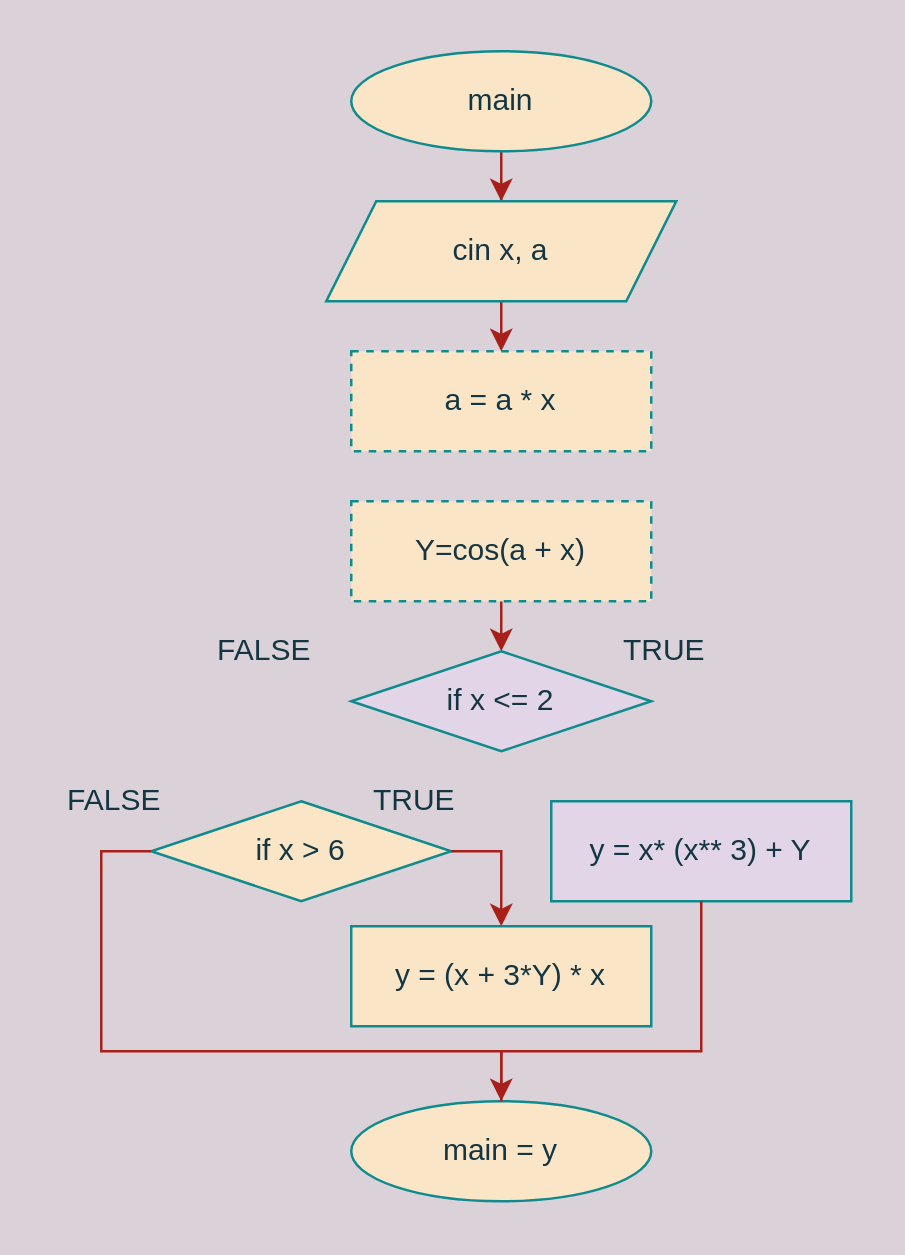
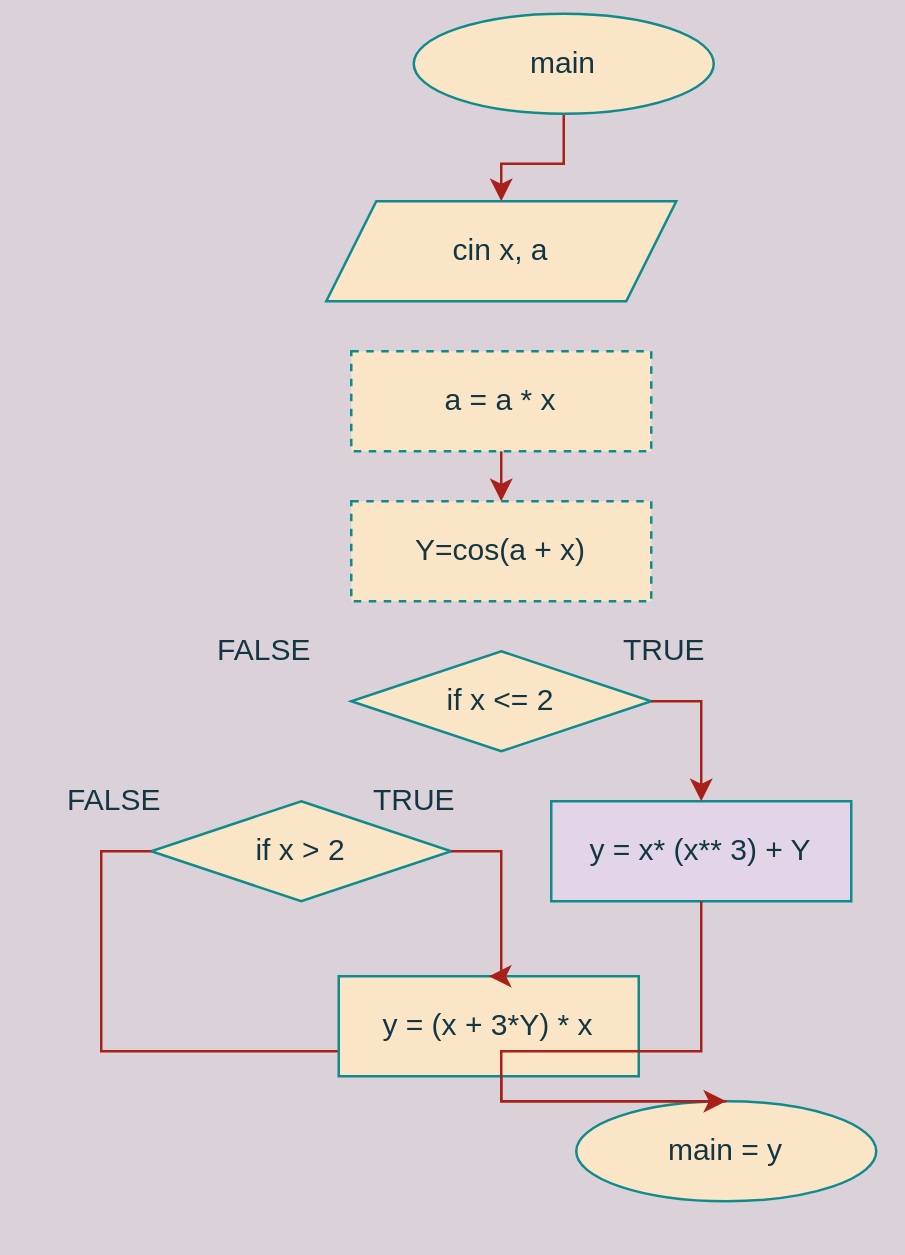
(501, 101) -> (564, 64)
(501, 318) -> none
none -> (501, 468)
(501, 618) -> none
(501, 701) -> (501, 701)
none -> (701, 718)
(301, 851) -> (301, 851)
(501, 976) -> (489, 1026)
(501, 1151) -> (726, 1151)
